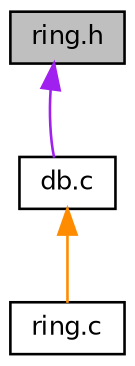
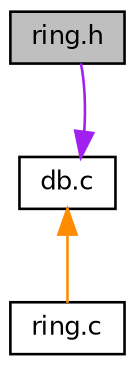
(50, 124) -> (85, 97)
